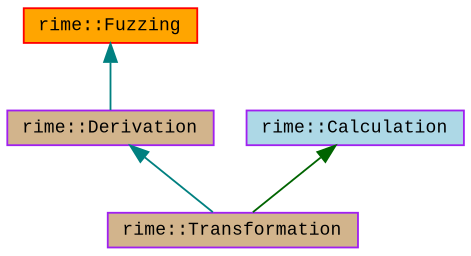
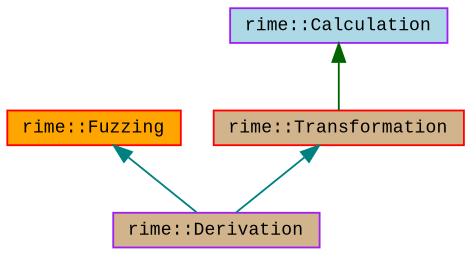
(179, 185) -> (270, 185)
(233, 230) -> (339, 128)
